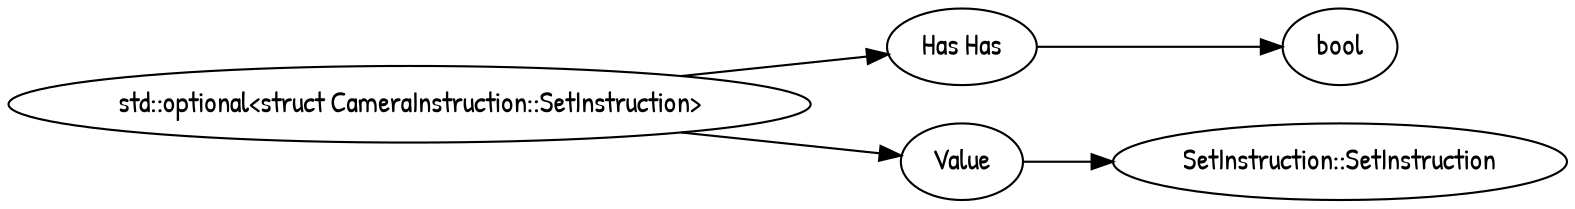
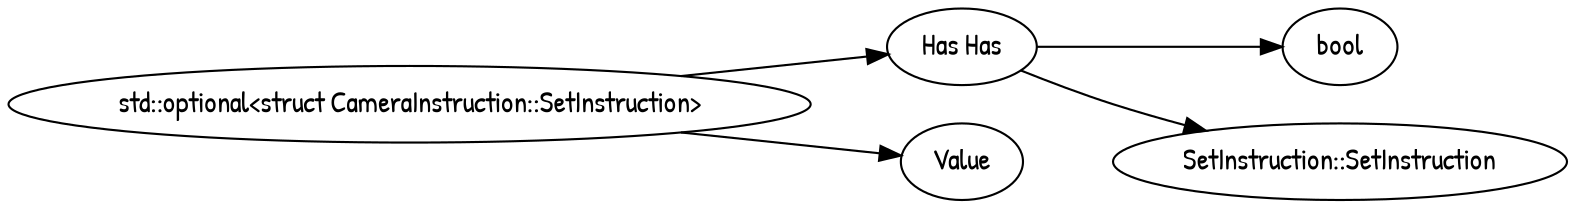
(1057, 162) -> (1102, 101)
